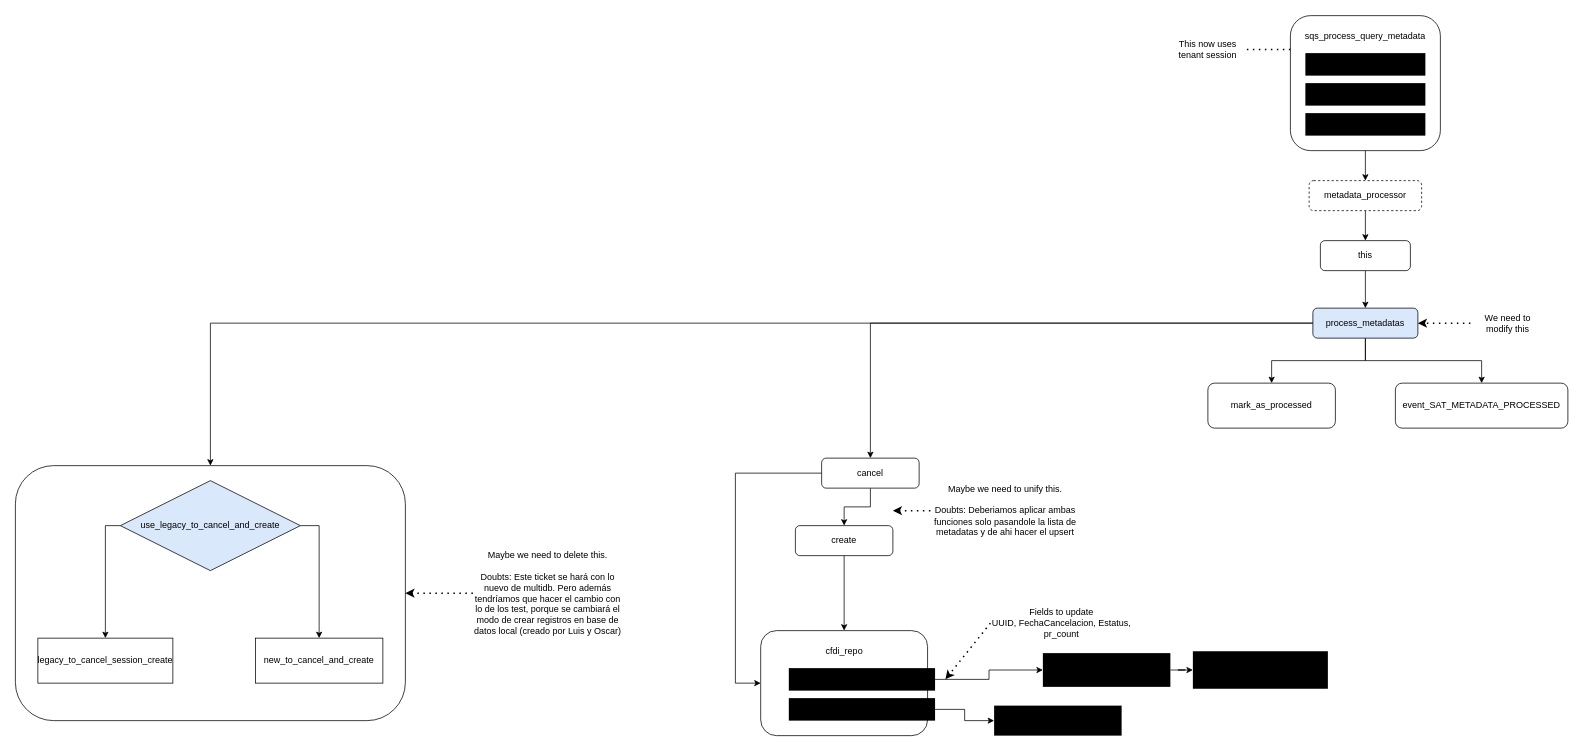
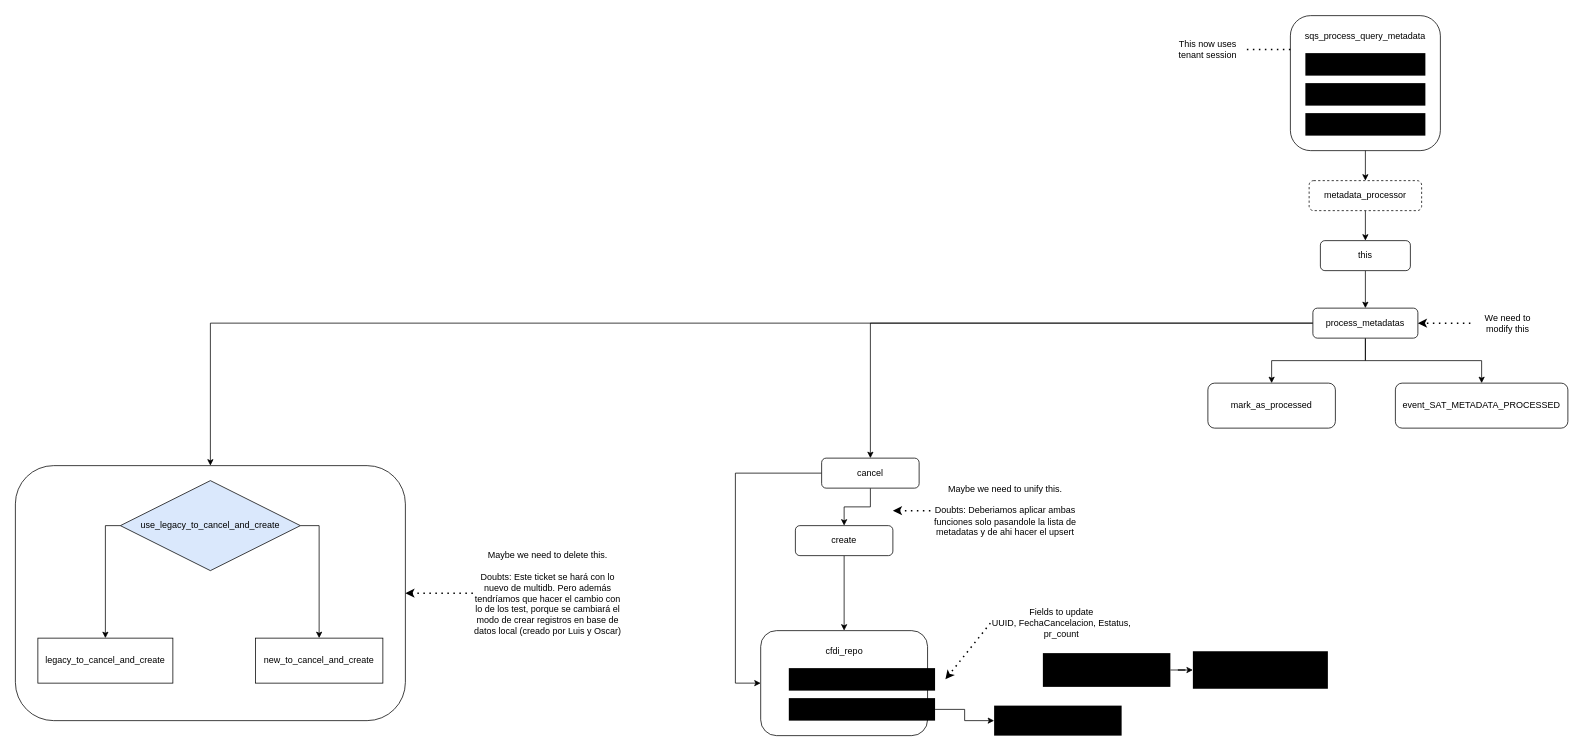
(1365, 323) -> (1365, 323)
(105, 660) -> (105, 660)
(968, 679) -> none
